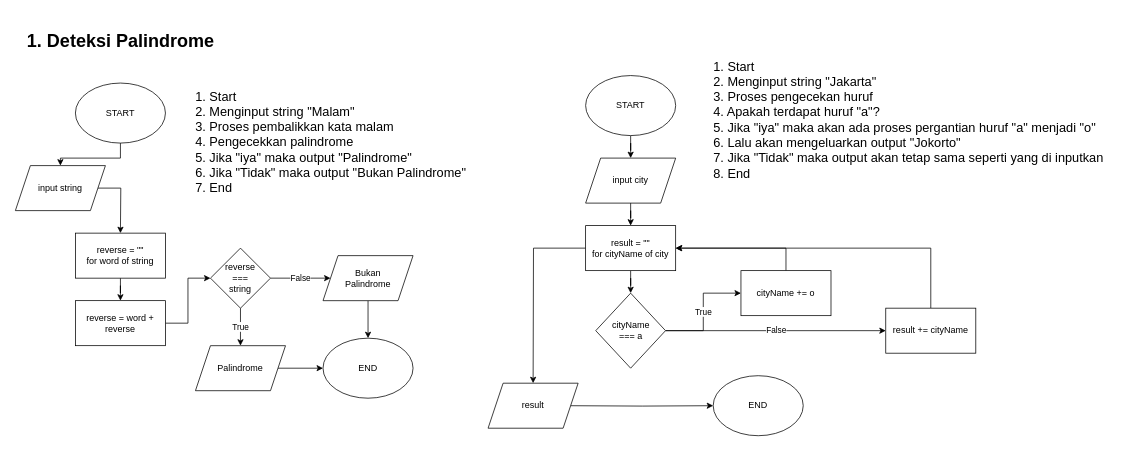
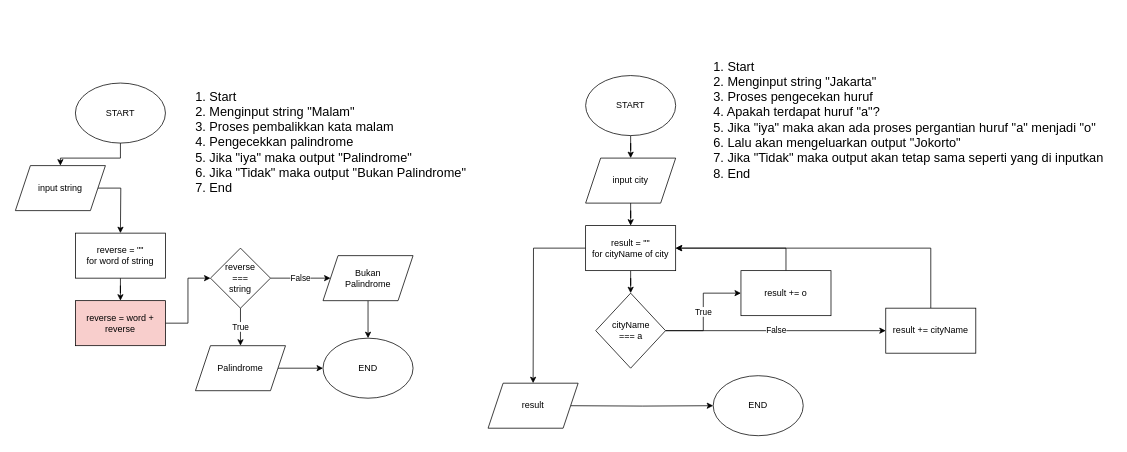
(120, 42) -> none
(786, 293) -> (786, 293)
(120, 323) -> (120, 323)
